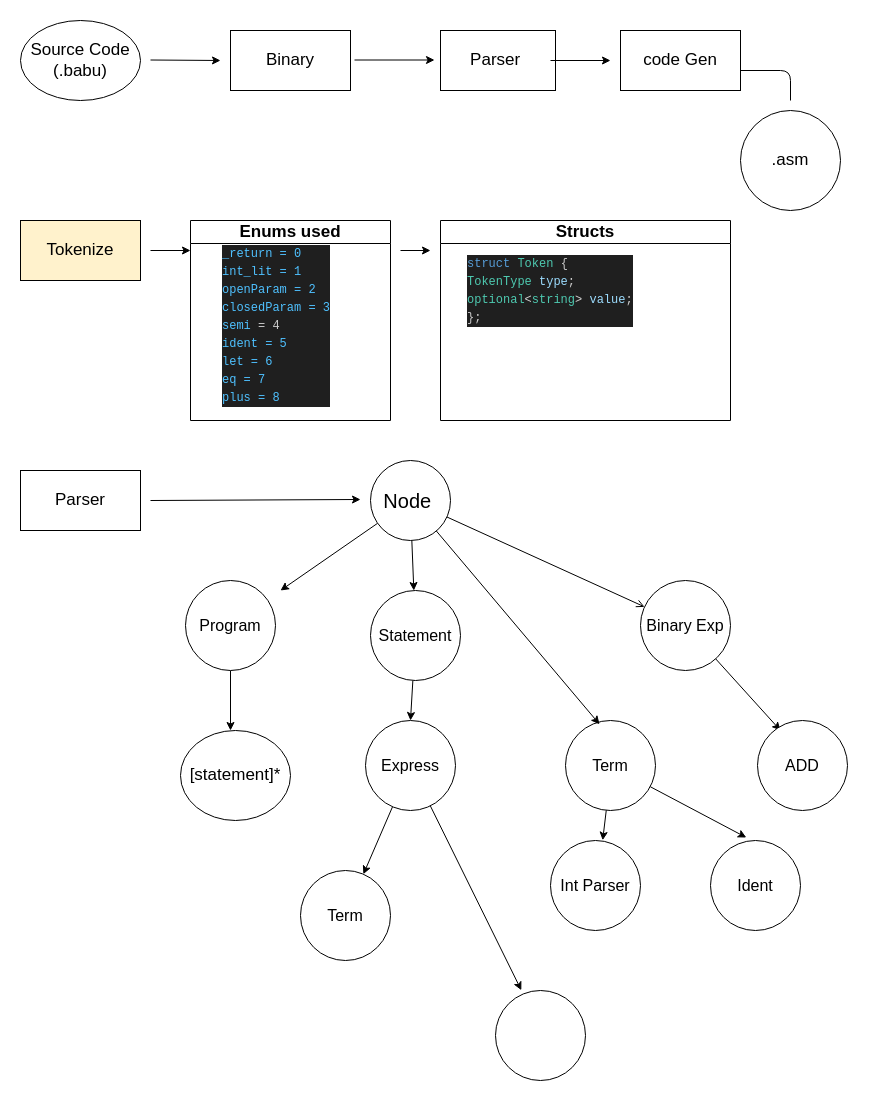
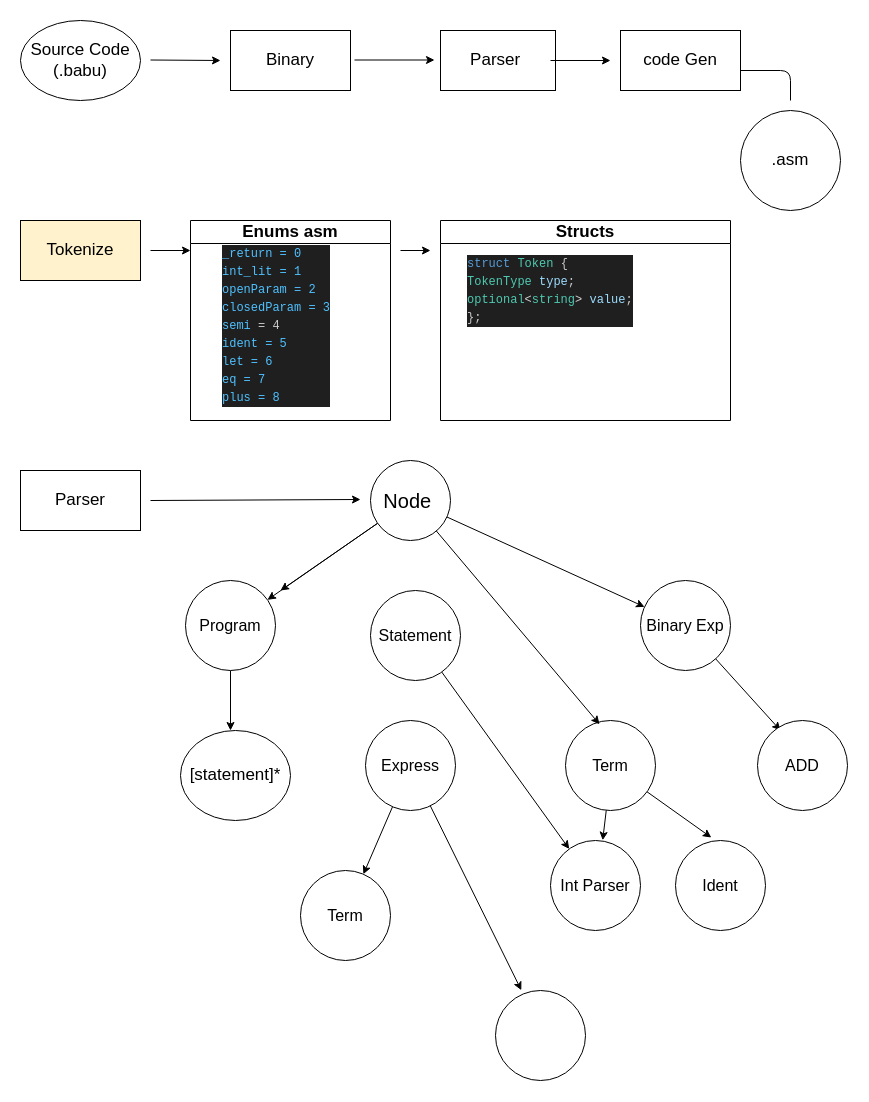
(291, 233) -> (291, 233)
(413, 562) -> (278, 593)
(639, 604) -> (637, 603)
(412, 697) -> (503, 758)
(756, 886) -> (721, 886)
